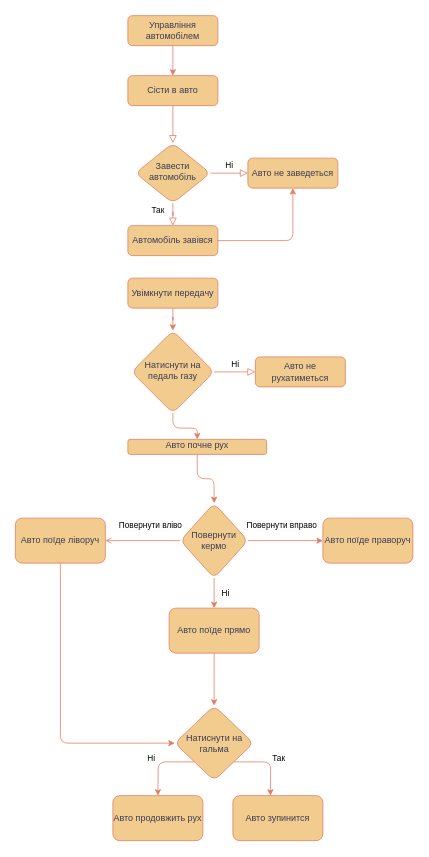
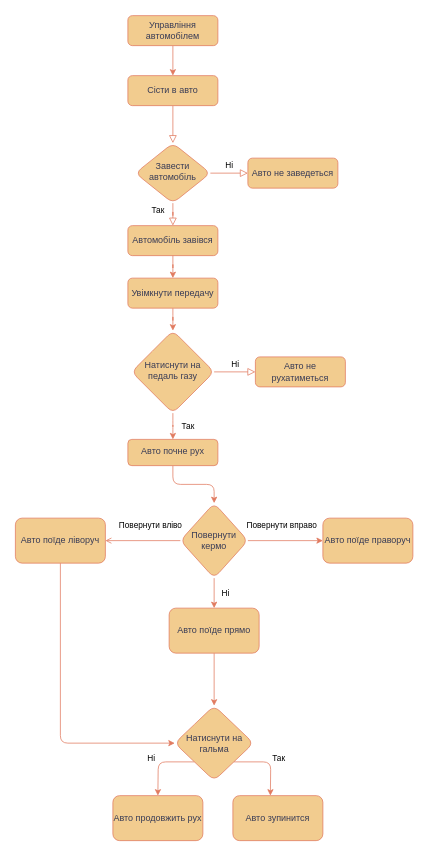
(257, 240) -> (173, 264)
(197, 447) -> (173, 452)
